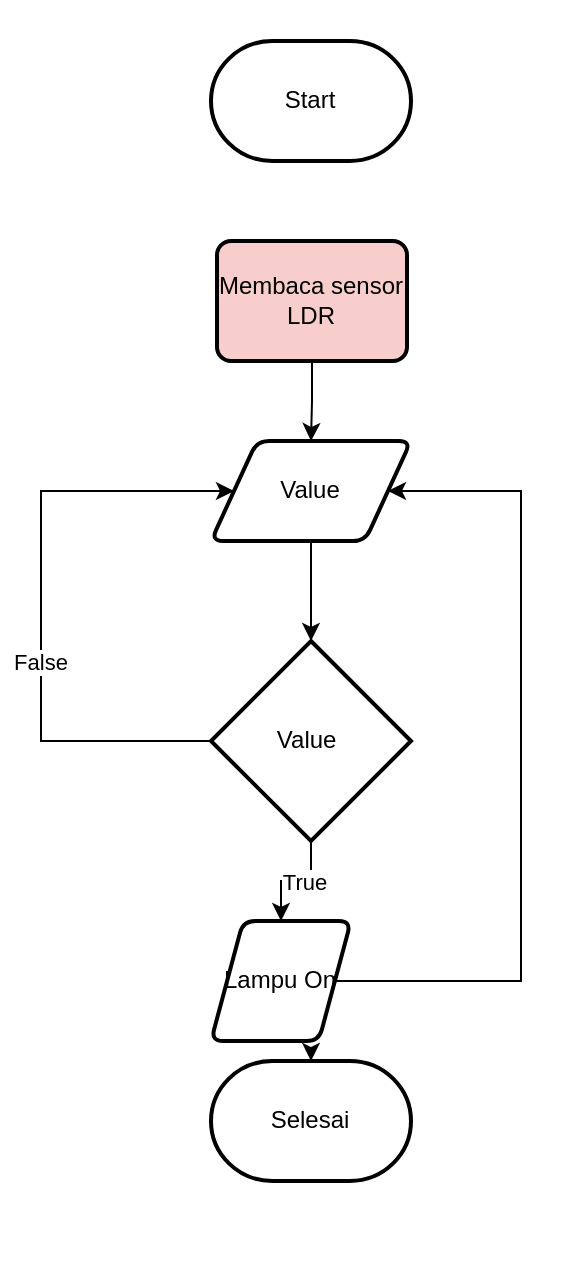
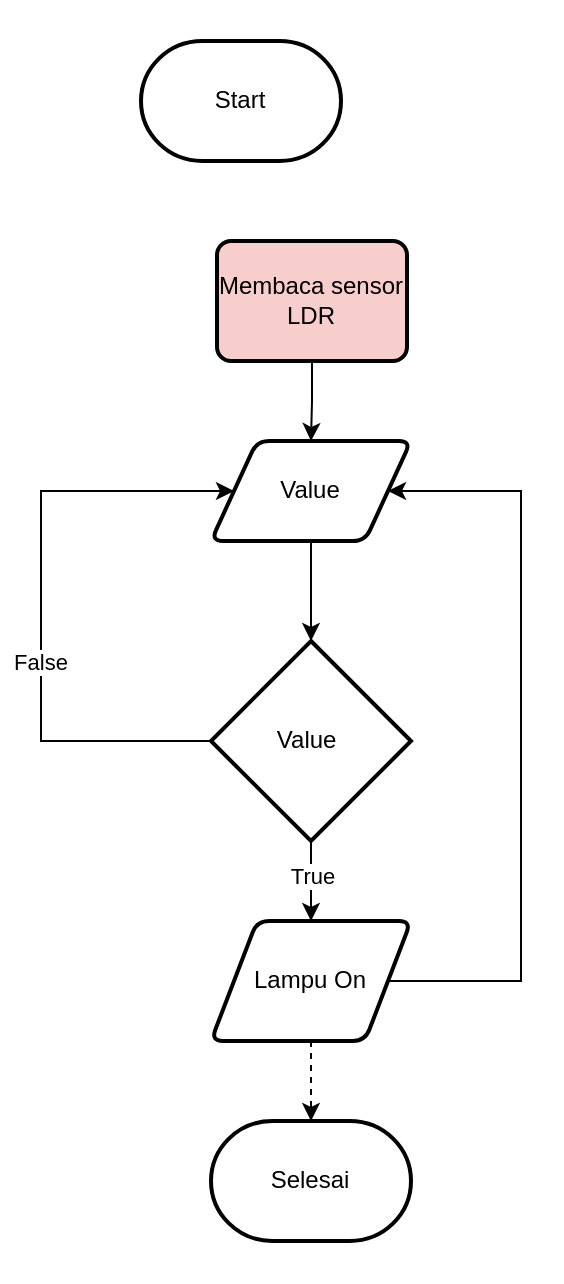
(311, 101) -> (241, 101)
(281, 981) -> (311, 981)
(311, 1121) -> (311, 1181)
